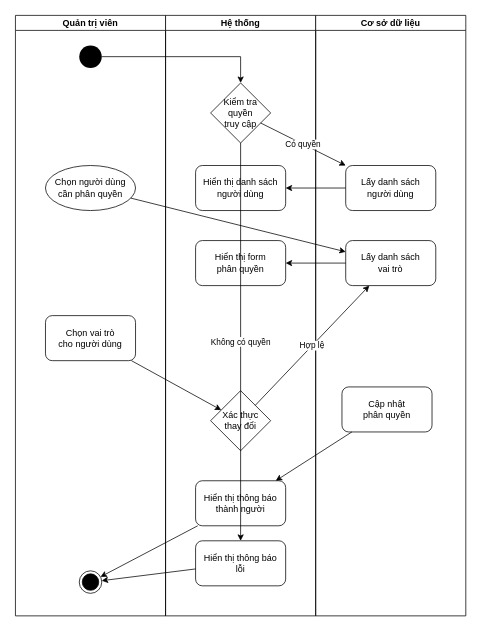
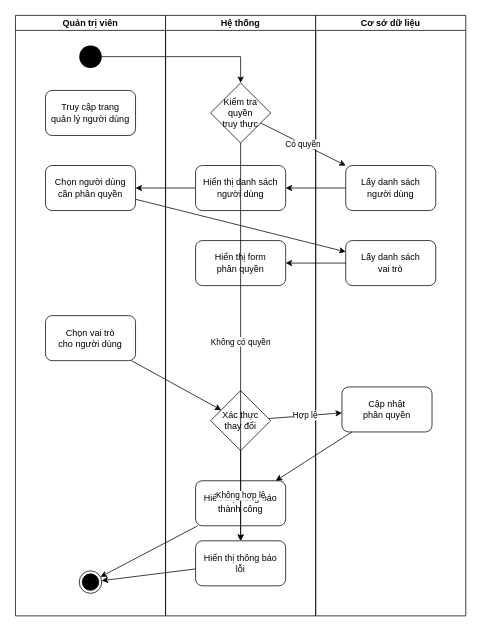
none -> (90, 113)
(240, 113) -> (240, 113)
(90, 188) -> (90, 188)
none -> (142, 188)
(312, 345) -> (303, 416)
(240, 503) -> (240, 503)
none -> (240, 536)
